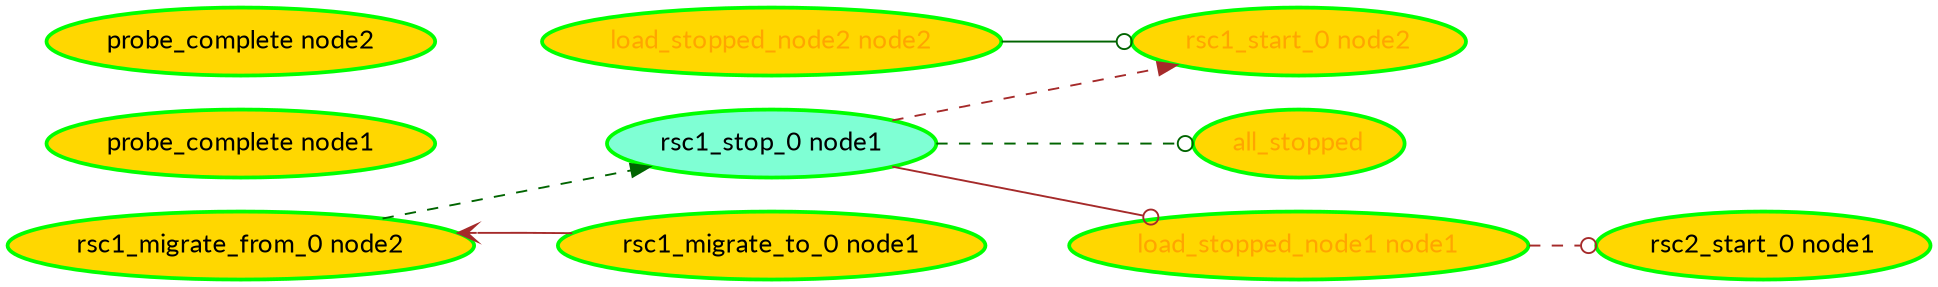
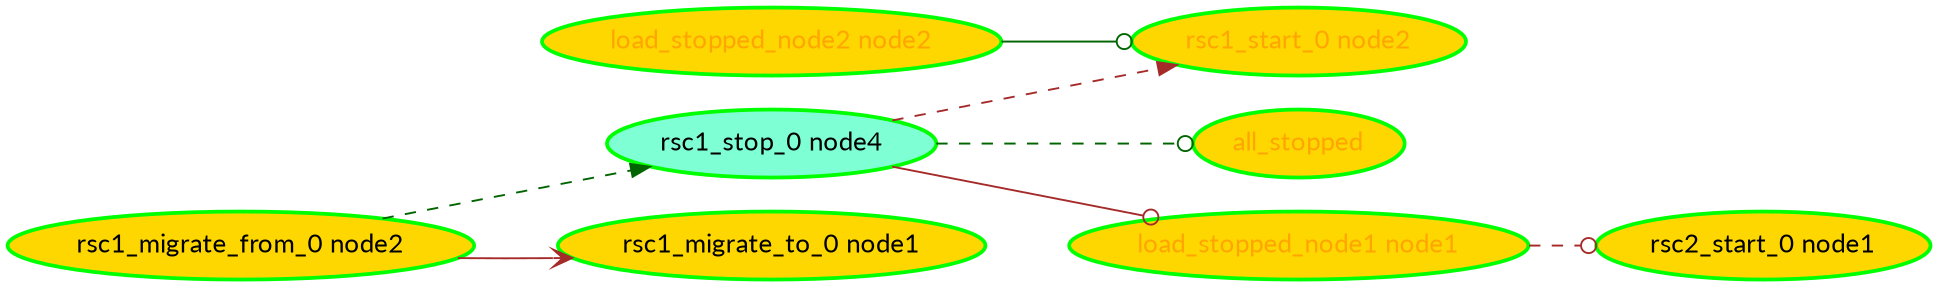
(241, 42) -> none
(241, 144) -> none
(772, 144) -> (772, 144)
(525, 233) -> (505, 258)
